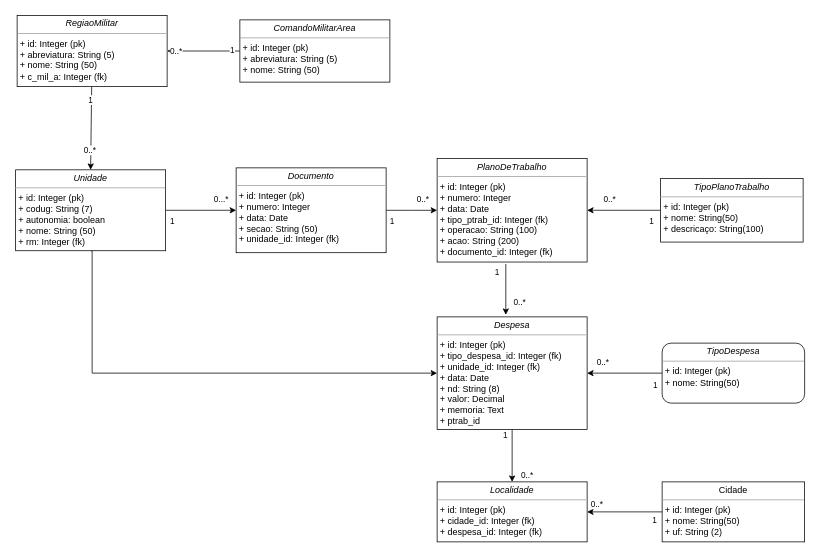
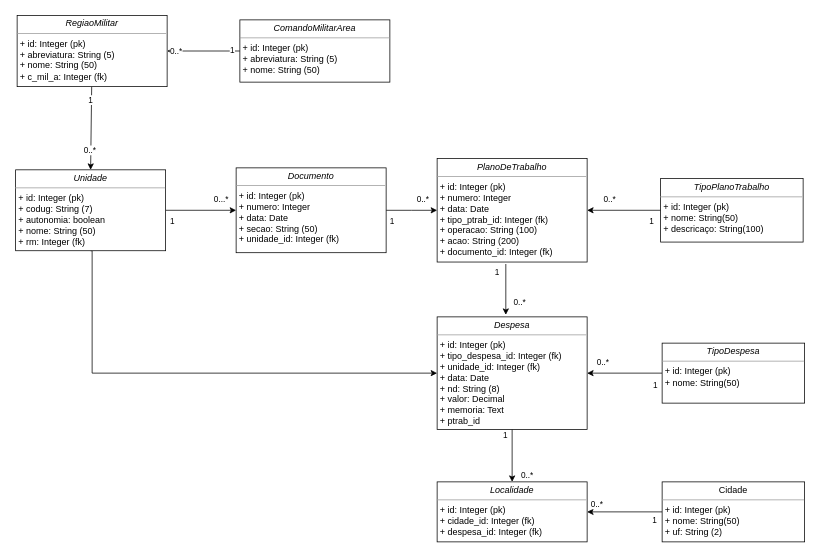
(733, 373) -> (733, 373)
